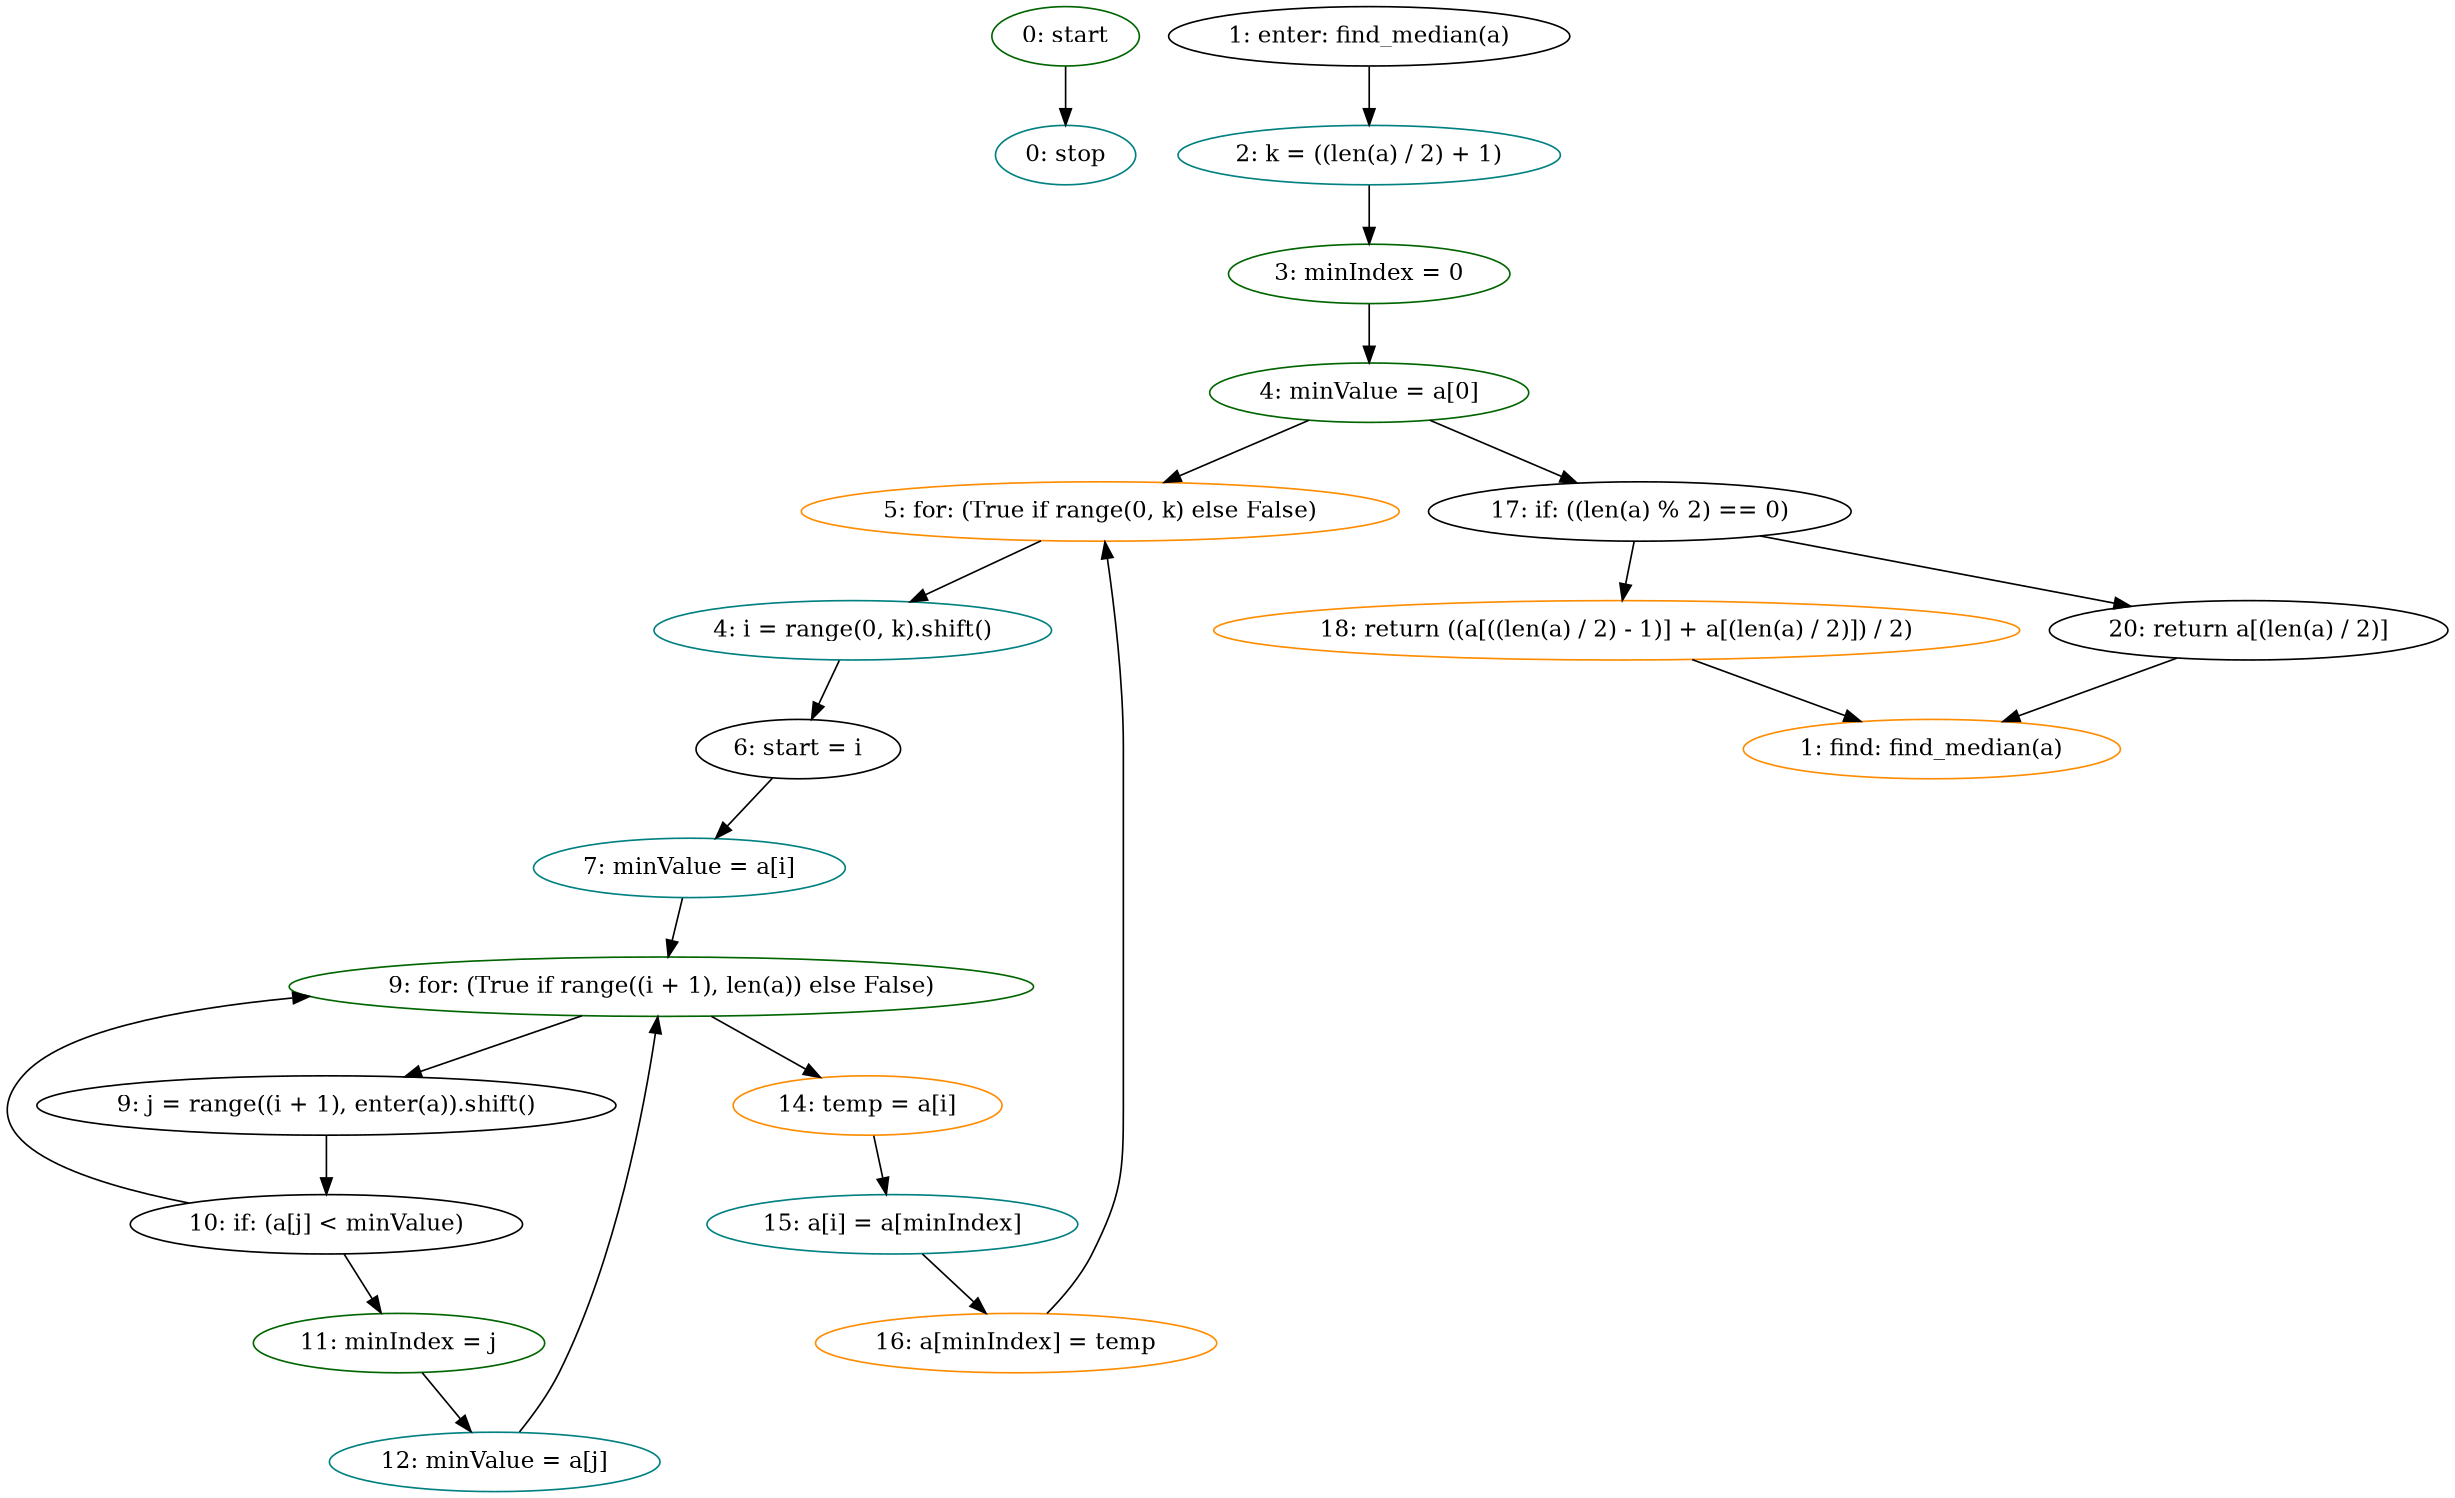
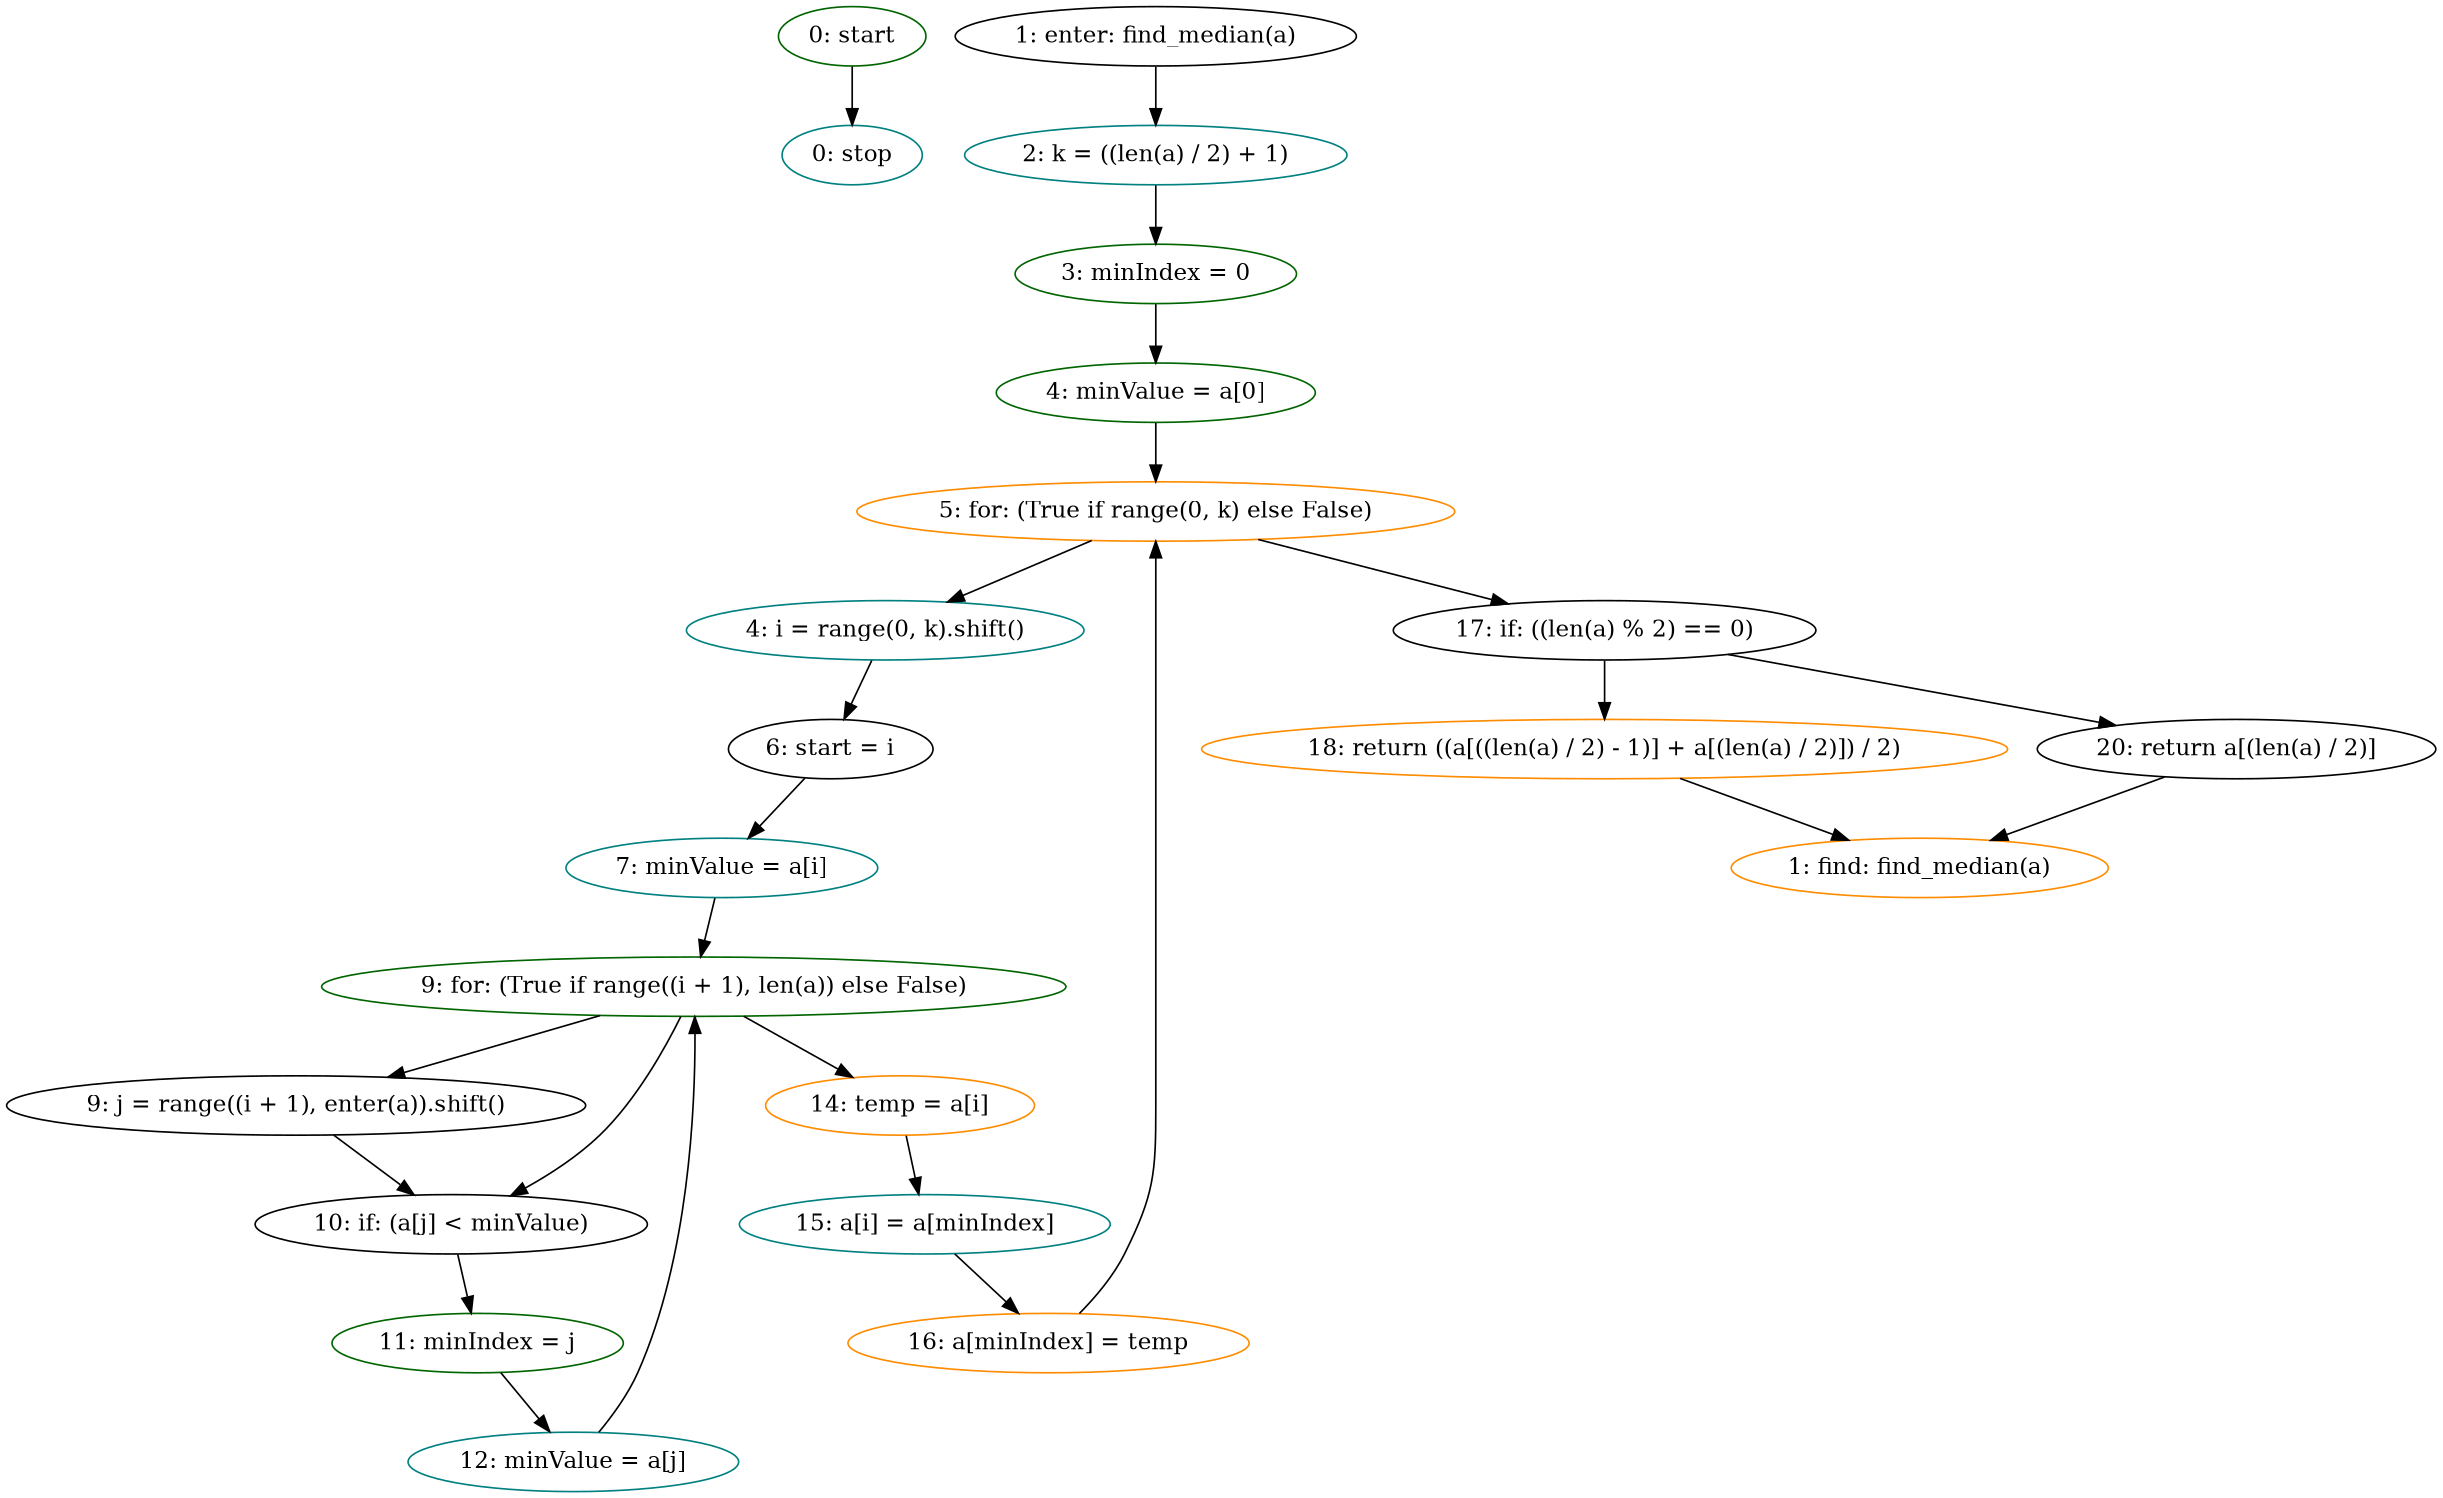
(1496, 448) -> (1375, 570)
(35, 1065) -> (618, 1116)
